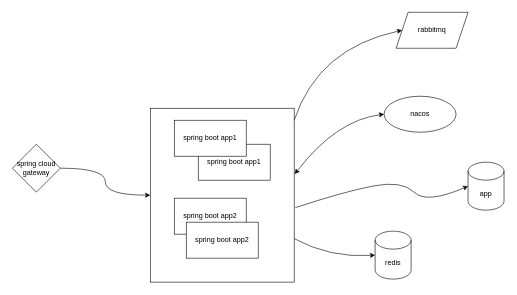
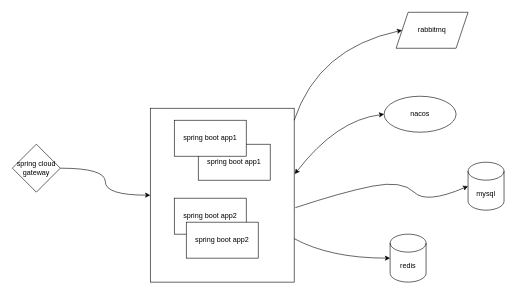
(486, 194) -> (486, 194)
(393, 255) -> (408, 258)
